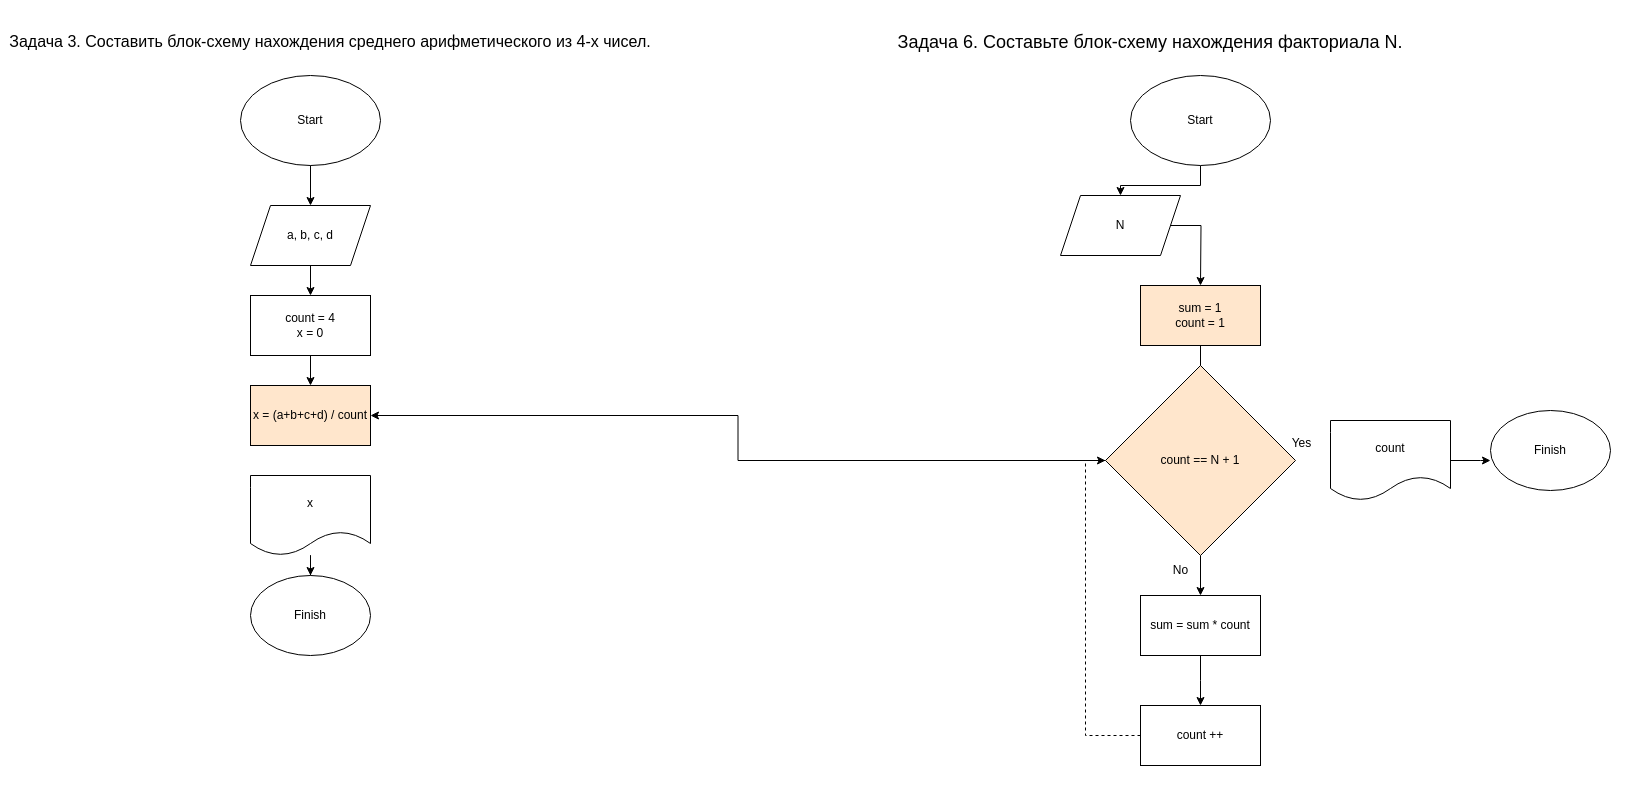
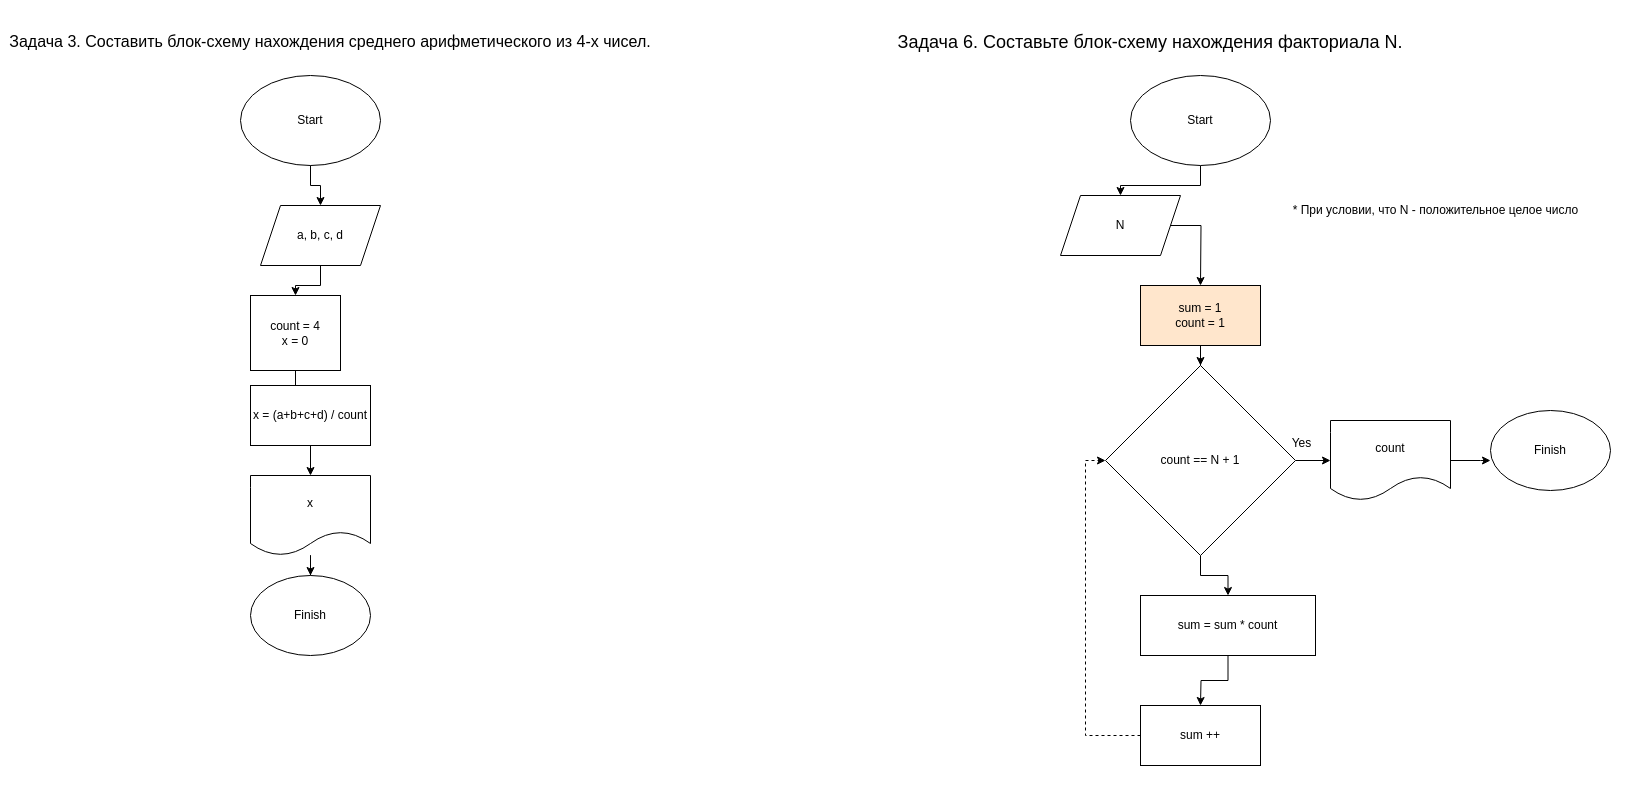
none -> (1436, 211)
(311, 236) -> (321, 236)
(311, 326) -> (296, 333)
(1201, 360) -> (1201, 357)
(311, 416) -> (311, 416)
(738, 431) -> (1315, 461)
(1201, 461) -> (1201, 461)
none -> (311, 465)
(1181, 571) -> none
(1201, 626) -> (1228, 626)
(1201, 736) -> (1201, 736)
